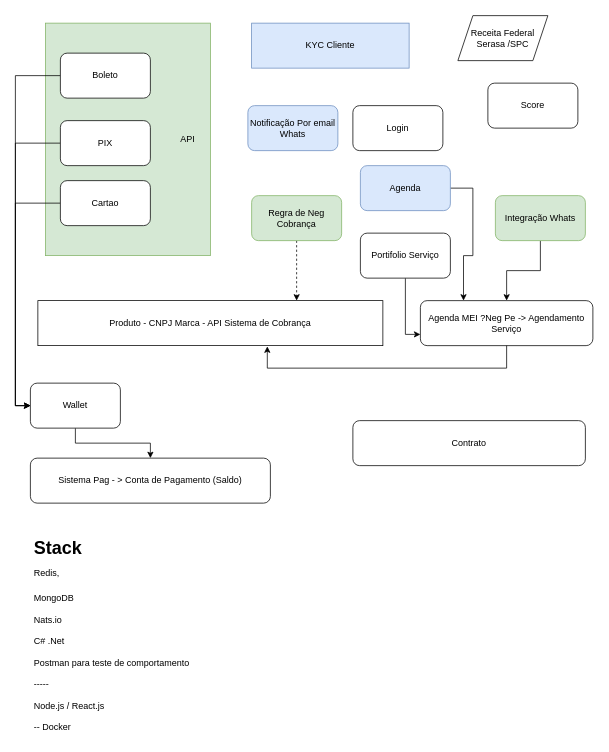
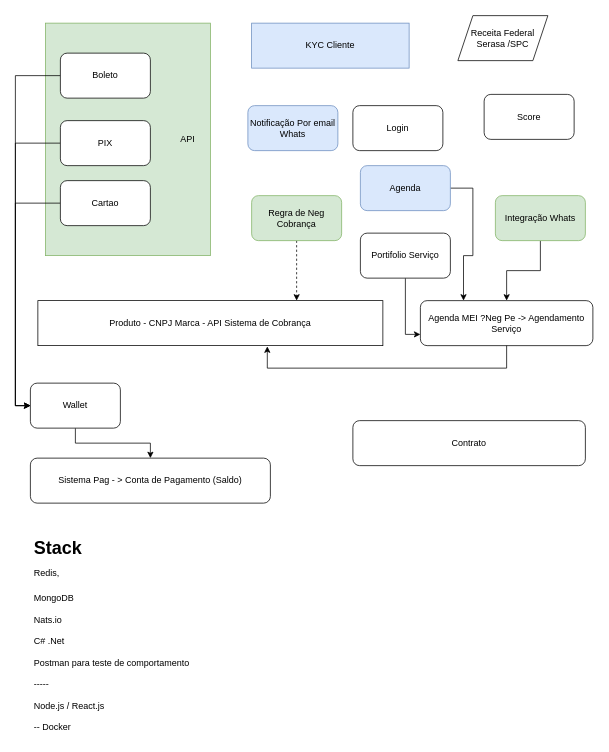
(533, 105) -> (529, 117)
